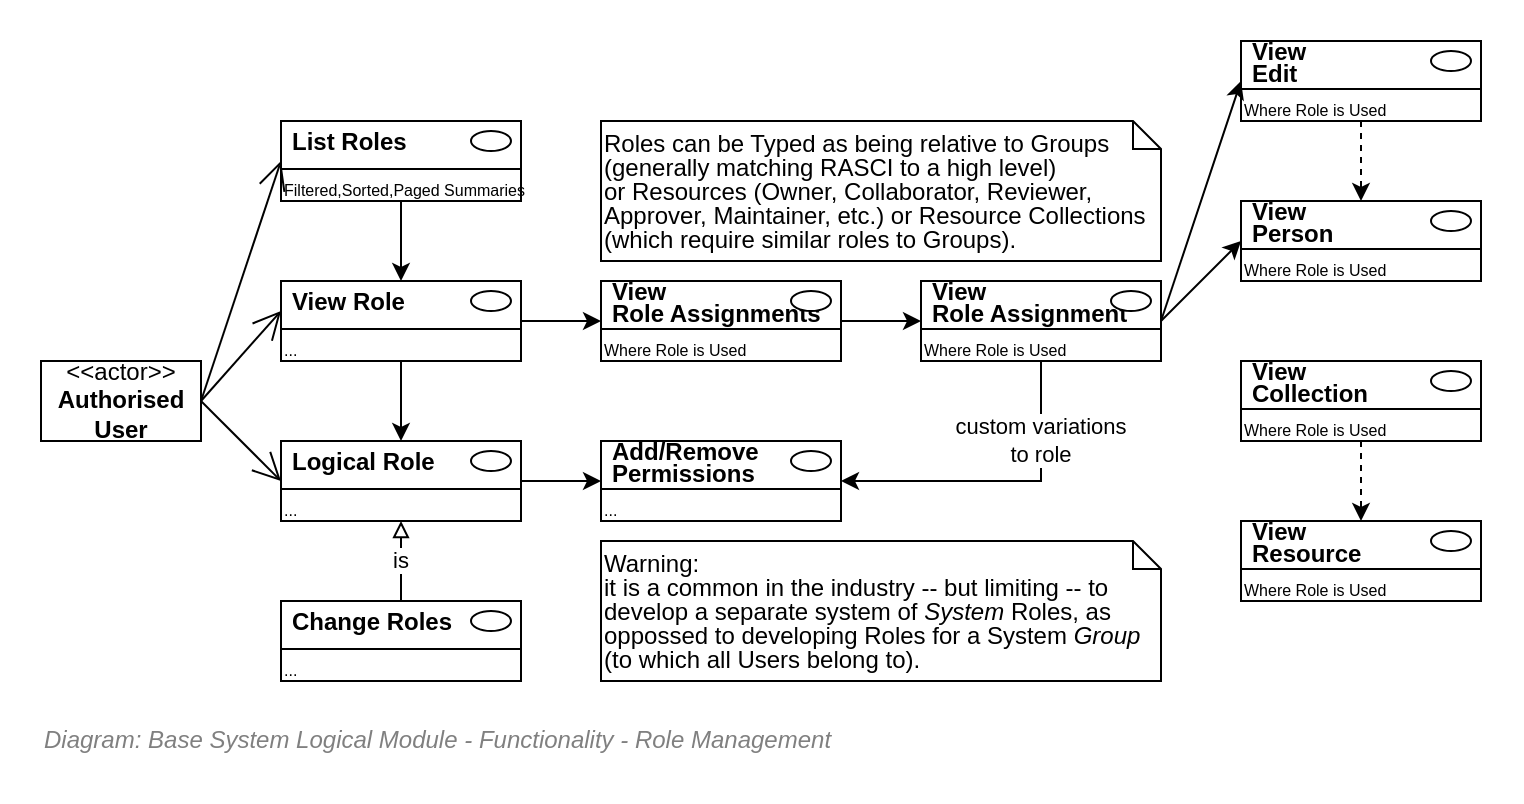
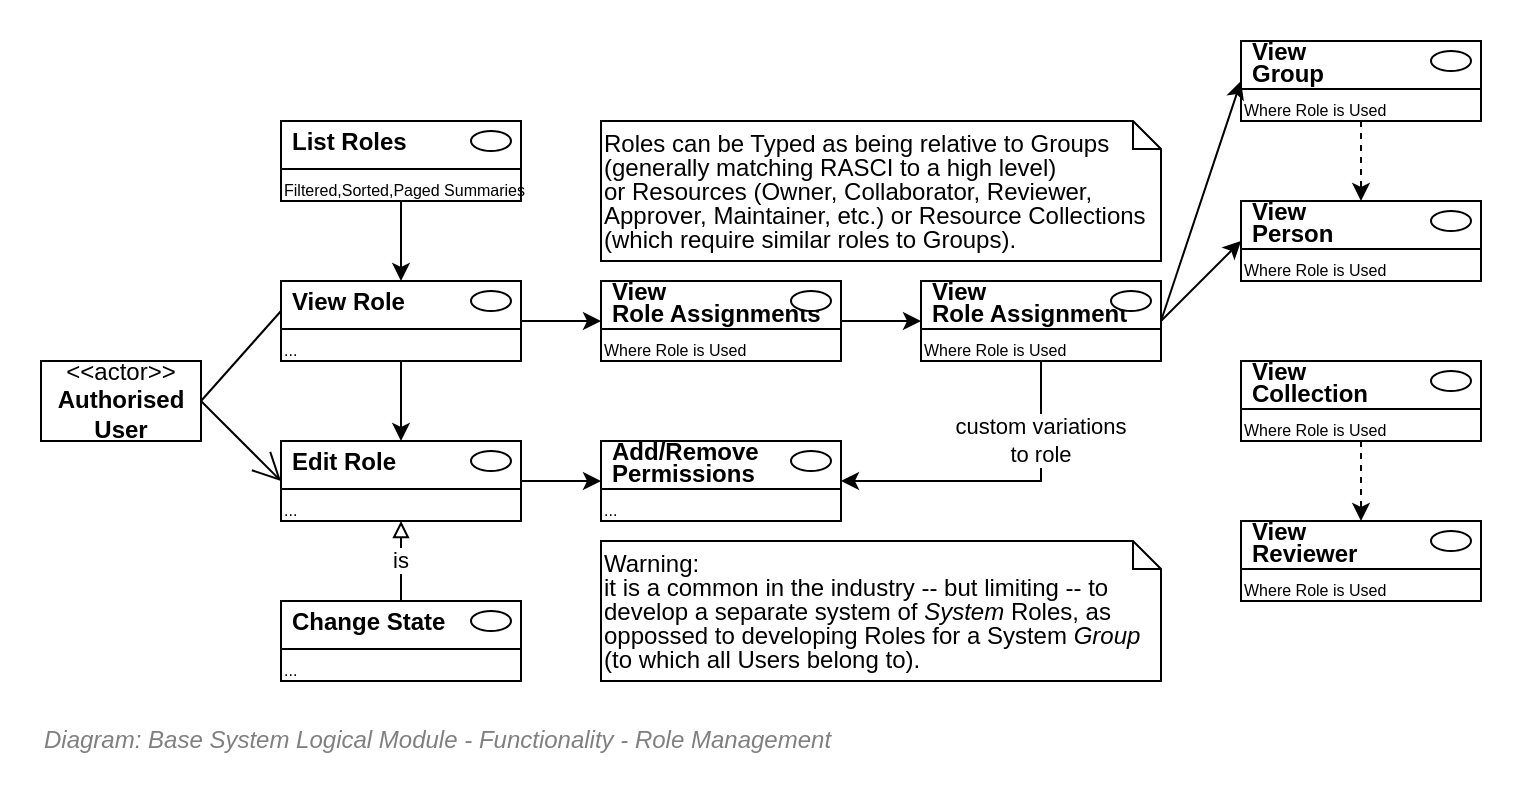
(1277, 63) -> (1287, 63)
(241, 280) -> none
(276, 317) -> (277, 316)
(361, 463) -> (344, 463)
(1307, 543) -> (1304, 543)
(367, 623) -> (371, 623)
